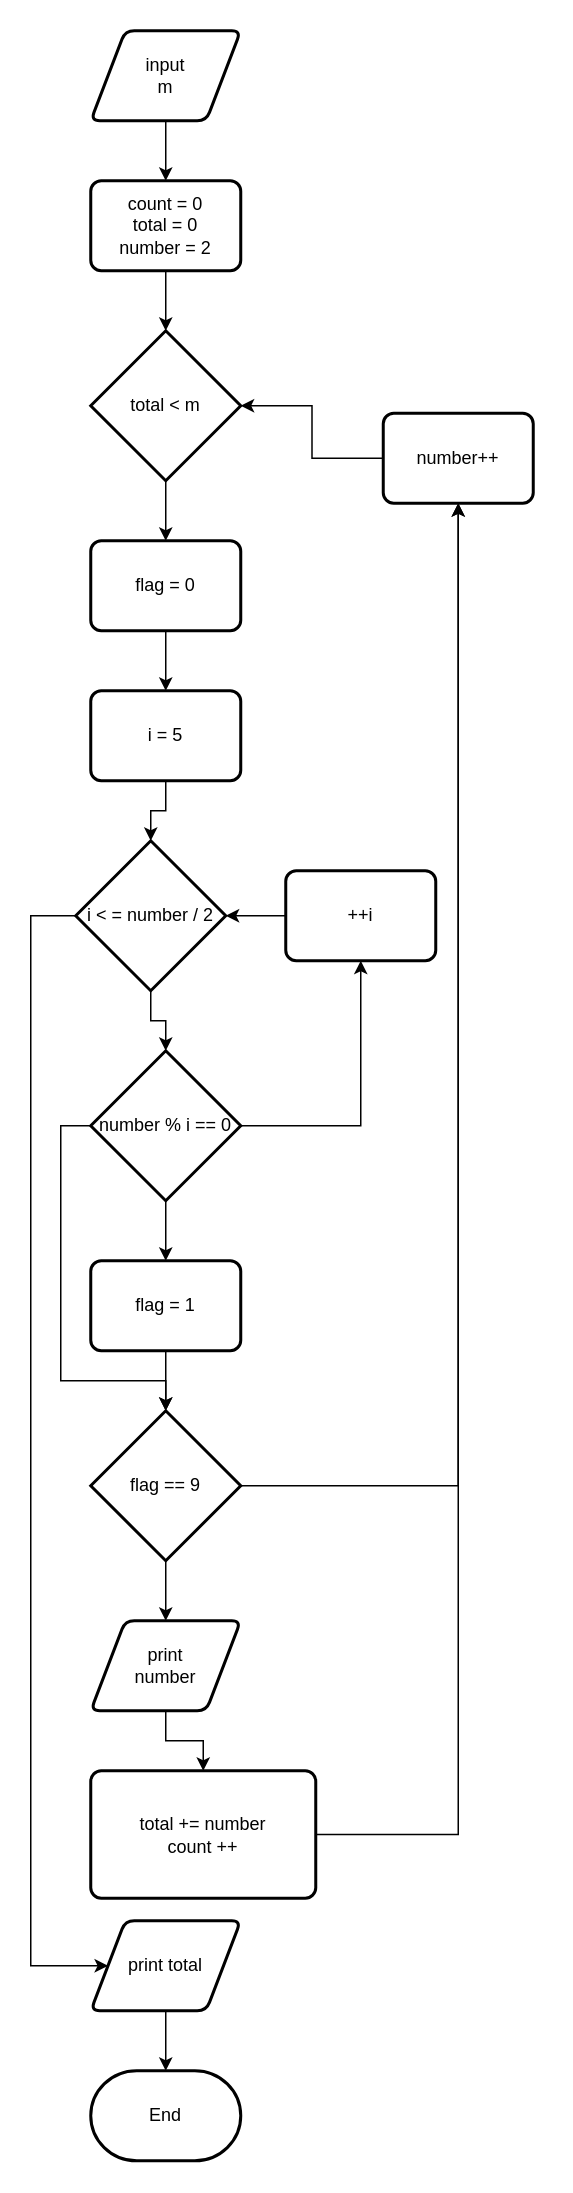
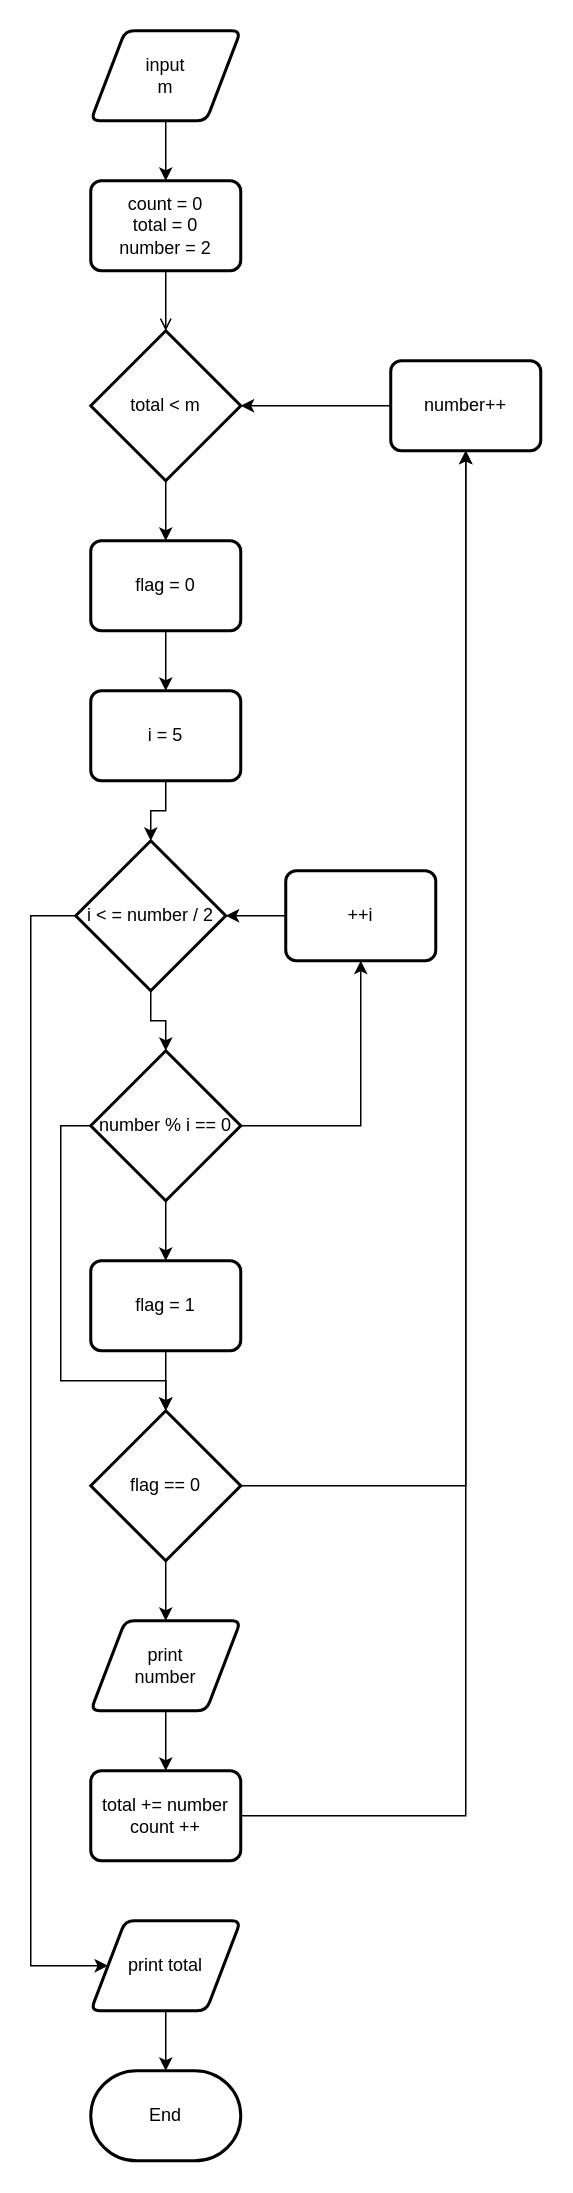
(166, 319) -> (166, 321)
(458, 458) -> (466, 406)
(166, 1486) -> (166, 1486)
(203, 1835) -> (166, 1816)
